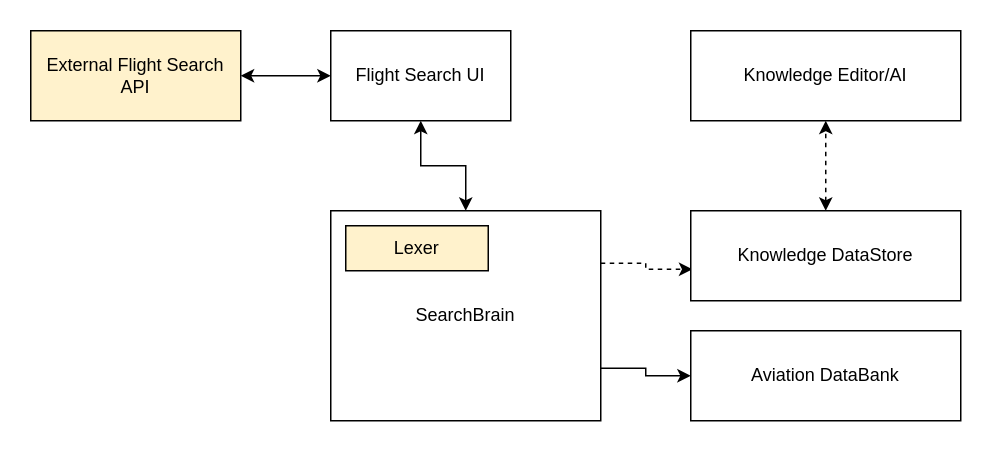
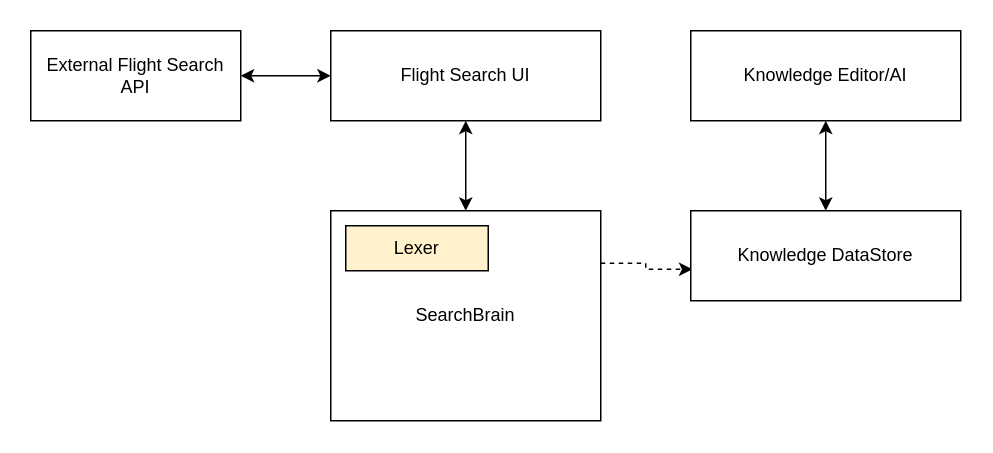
(136, 76) -> (136, 76)
(421, 76) -> (466, 76)
(826, 165) -> (826, 165)
(644, 368) -> none
(826, 376) -> none
